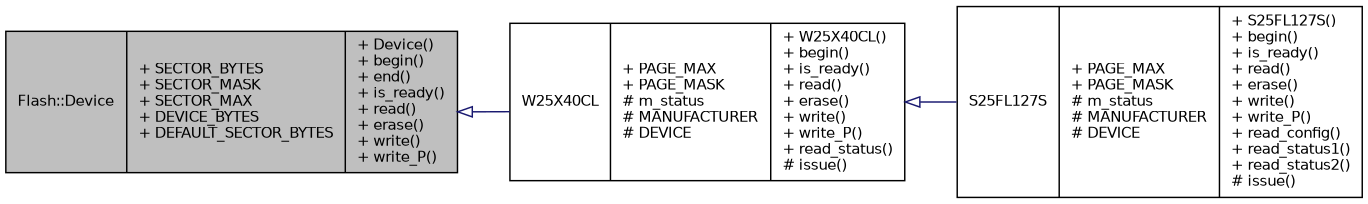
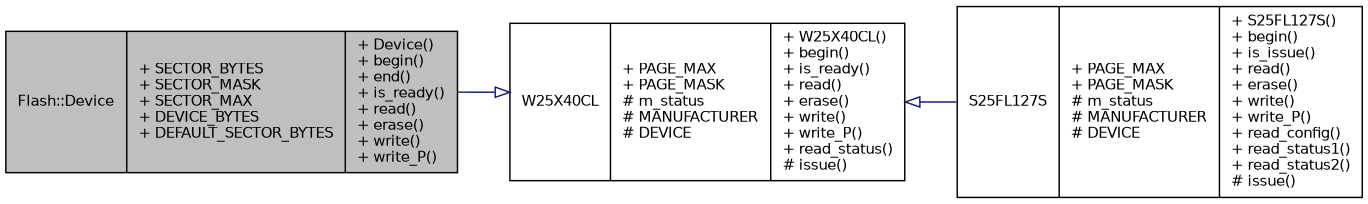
(1276, 53) -> (1273, 53)
(491, 112) -> (476, 92)
